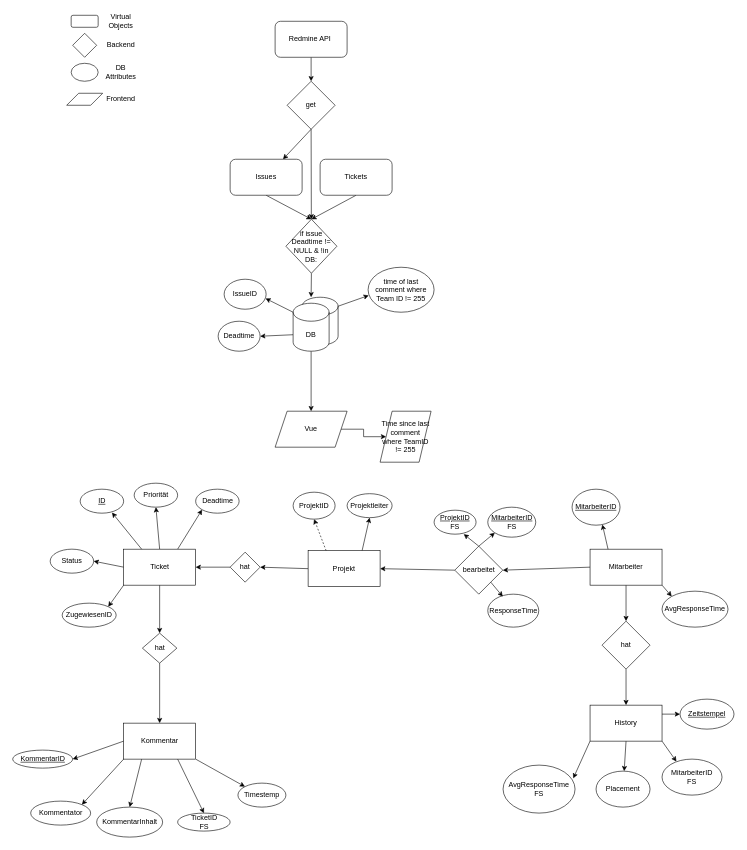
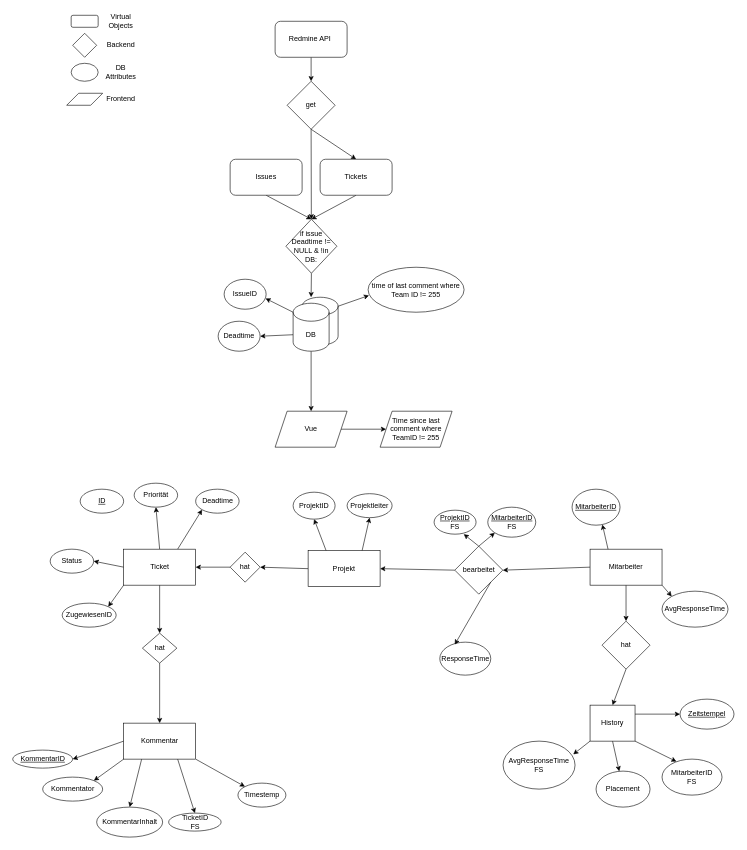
(301, 140) -> (333, 144)
(401, 290) -> (416, 290)
(406, 437) -> (416, 429)
(128, 532) -> none
(321, 536) -> (321, 536)
(513, 611) -> (465, 659)
(626, 723) -> (613, 723)
(539, 789) -> (539, 765)
(61, 813) -> (73, 789)
(204, 822) -> (195, 822)
